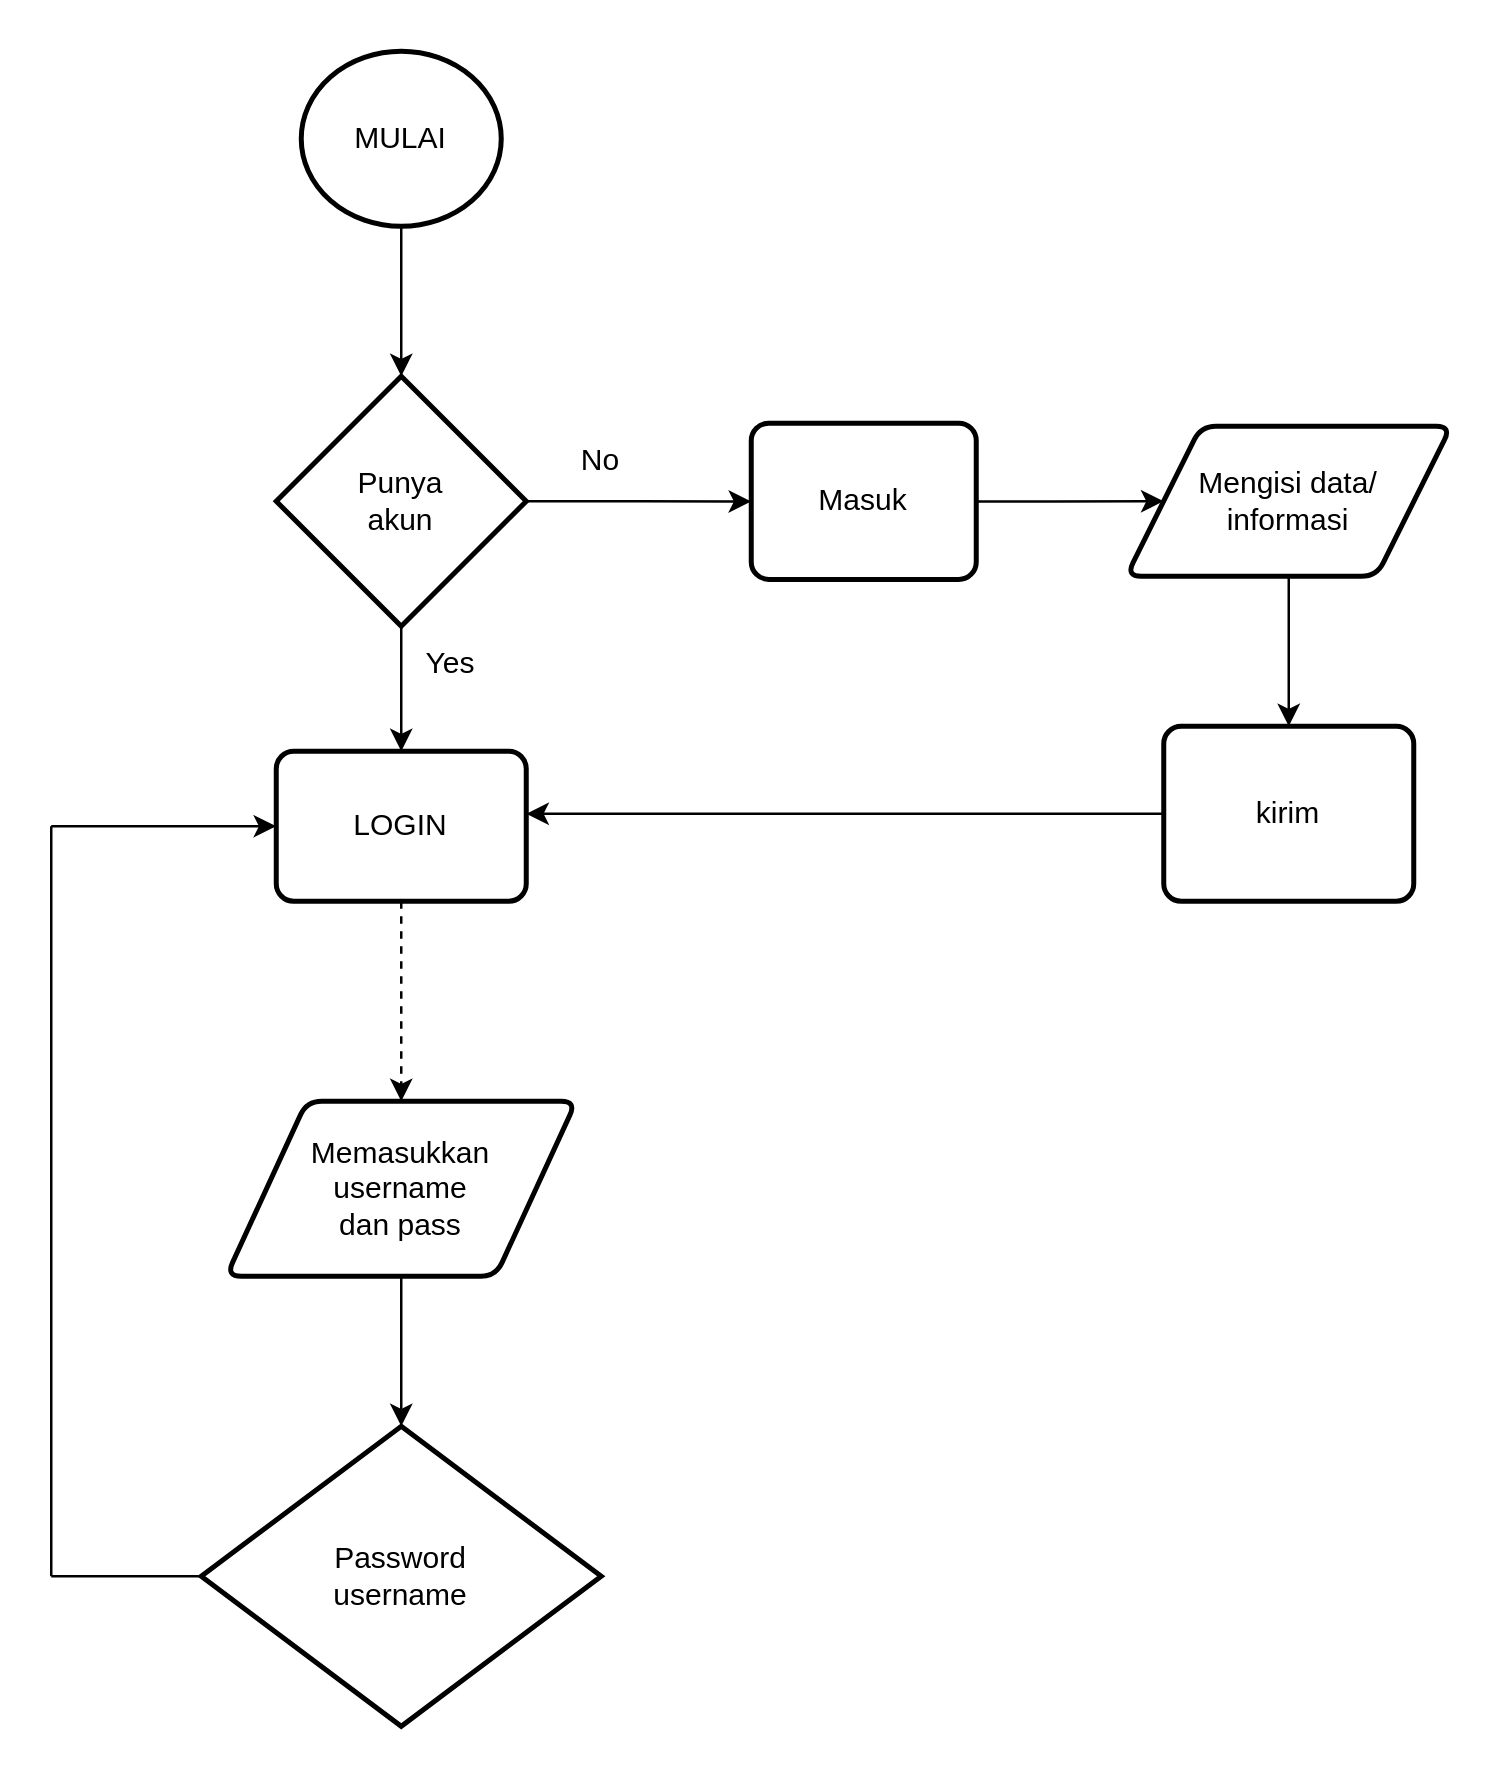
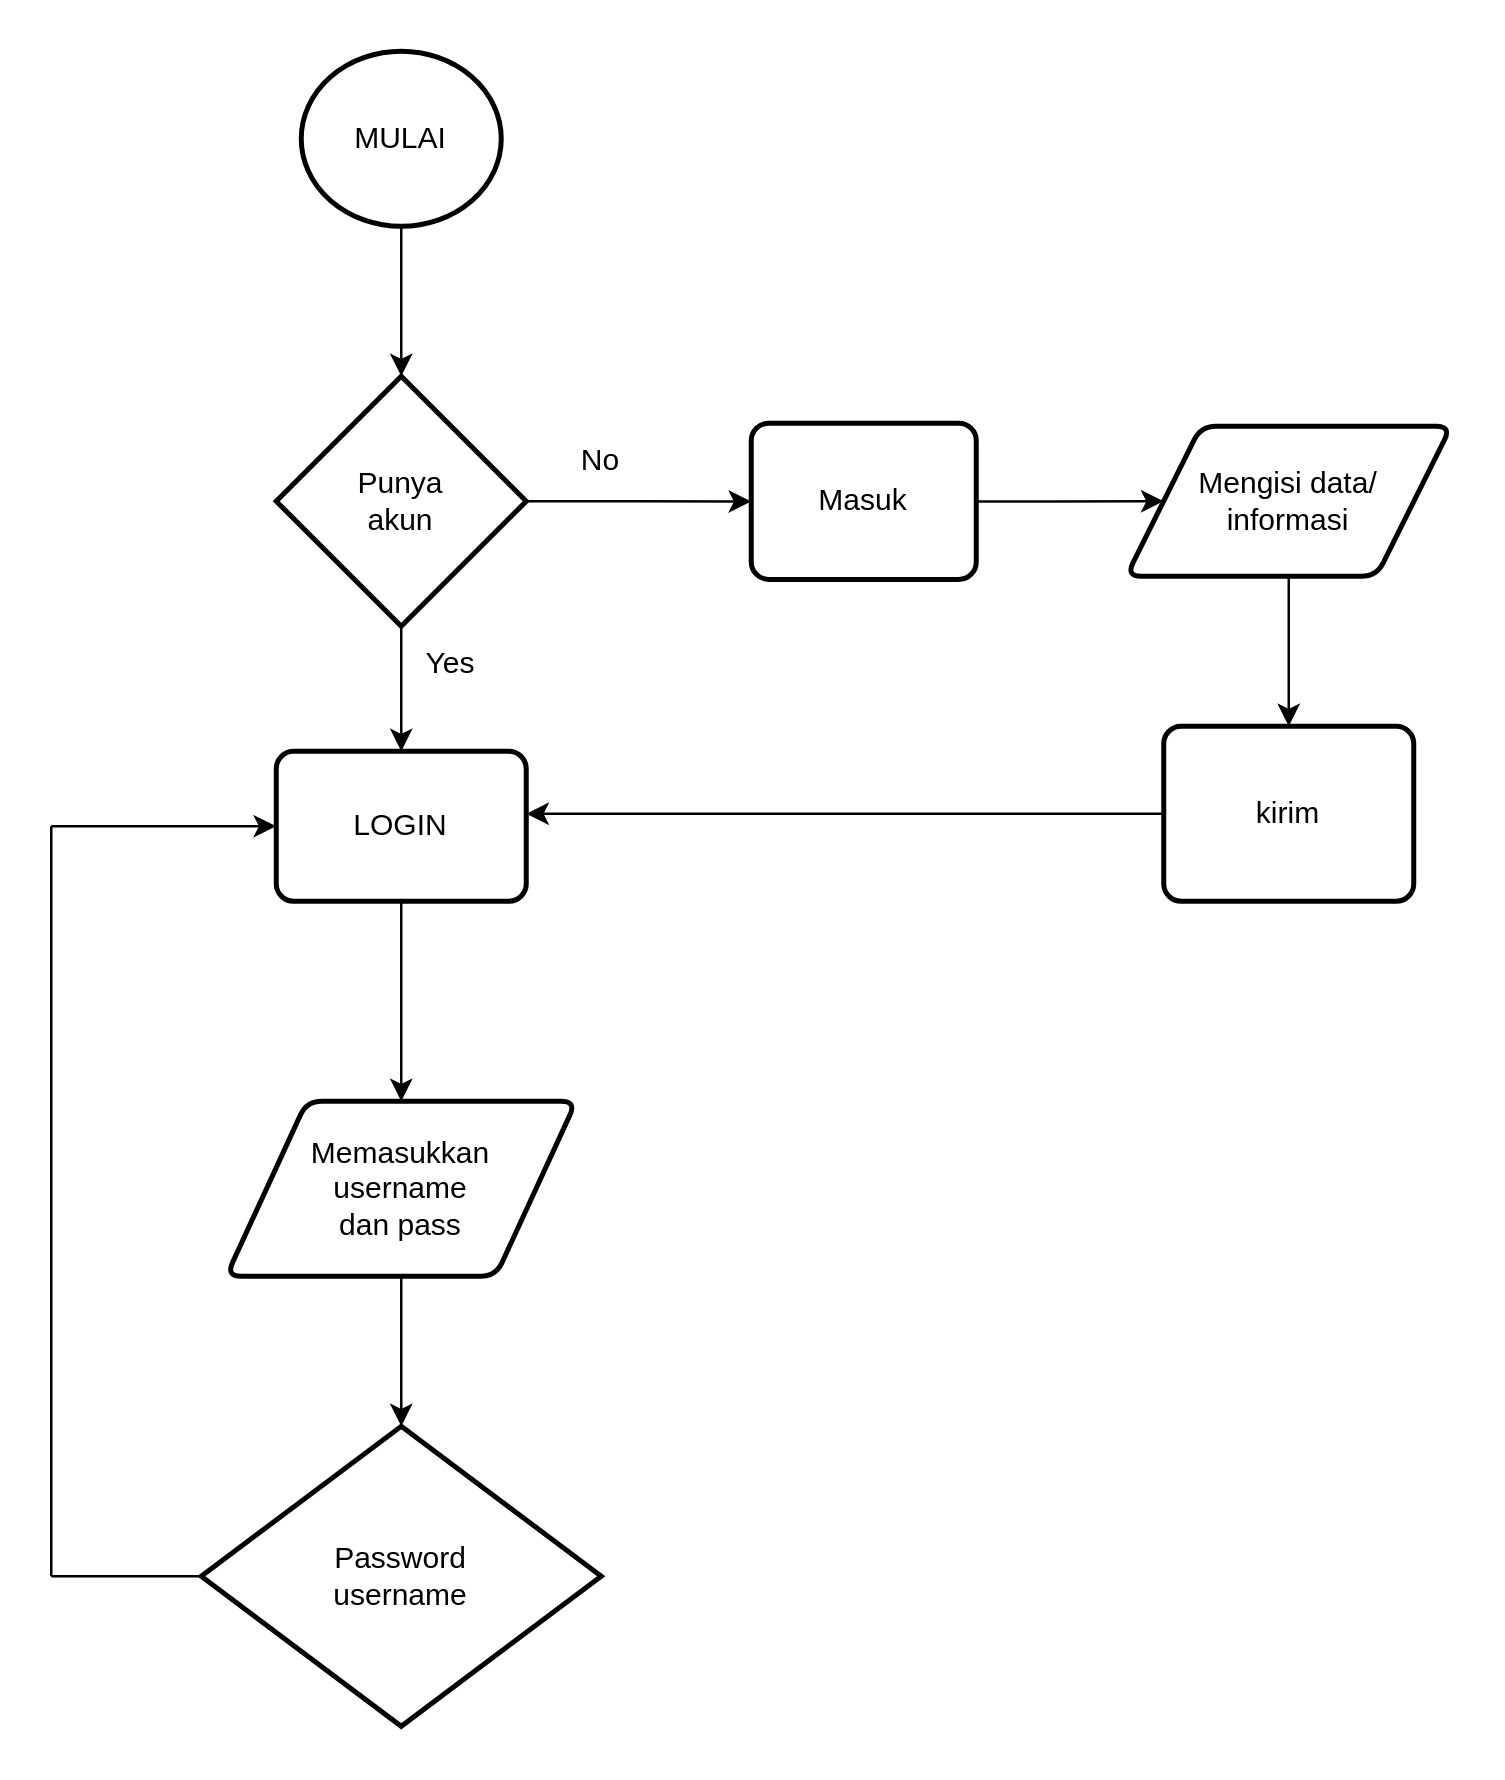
(401, 992) -> (401, 992)
